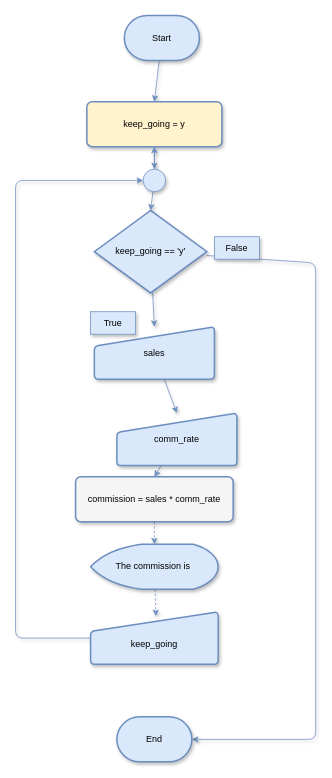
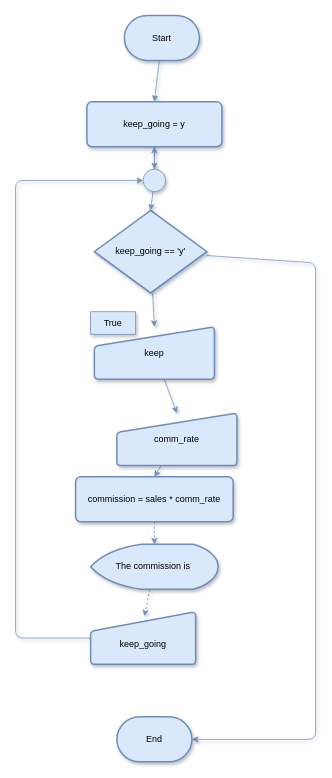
(154, 124) -> (154, 124)
(237, 248) -> none
(154, 353) -> (154, 353)
(154, 499) -> (154, 499)
(154, 638) -> (143, 638)
